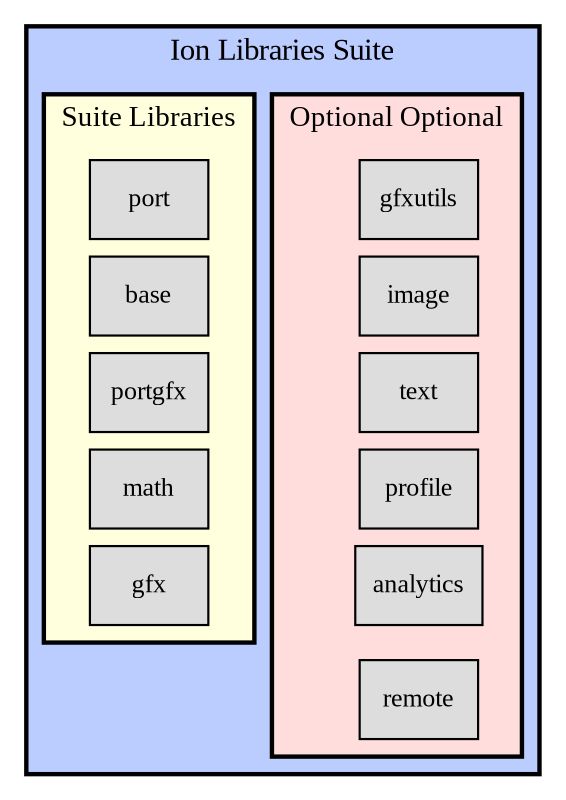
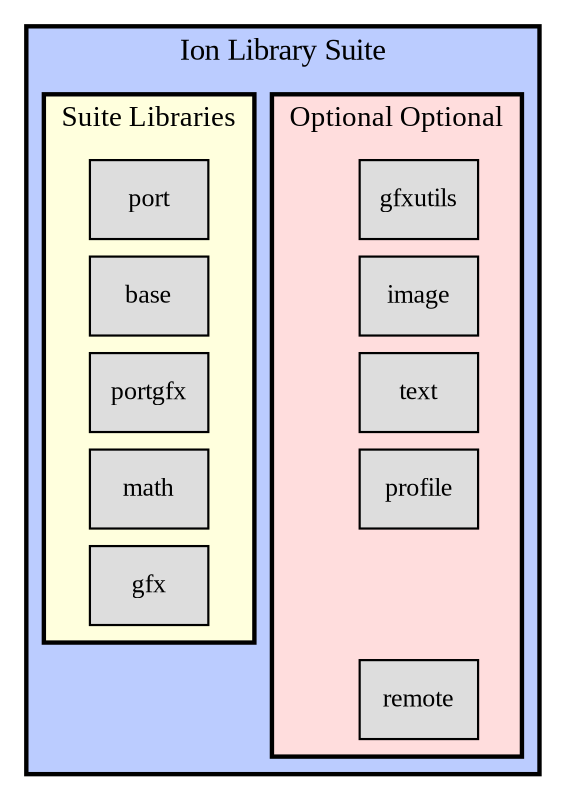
(283, 52) -> (283, 52)
(419, 586) -> none
